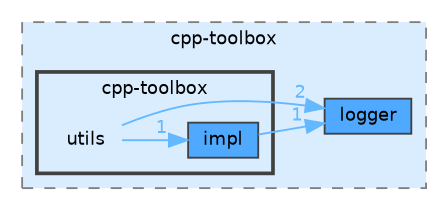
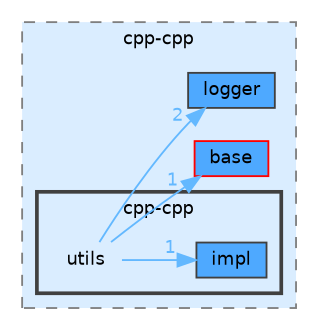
(224, 40) -> (159, 40)
(285, 130) -> none
none -> (231, 159)
